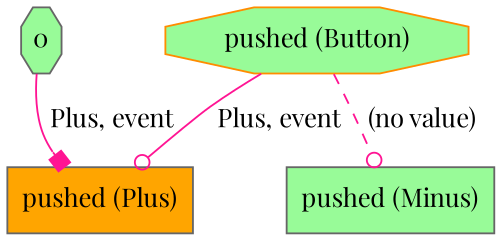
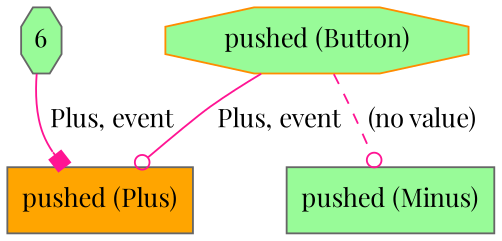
(41, 40) -> (41, 40)
